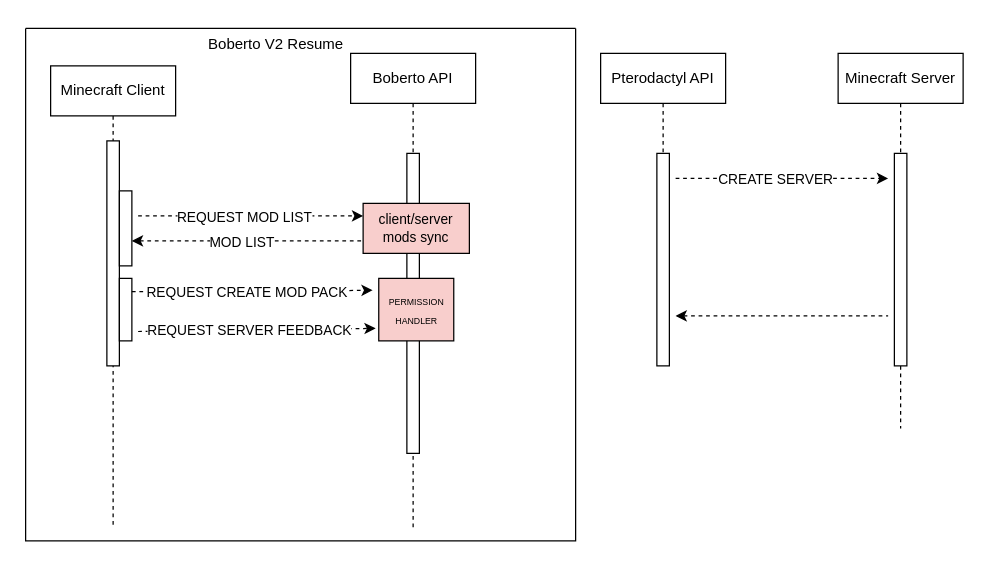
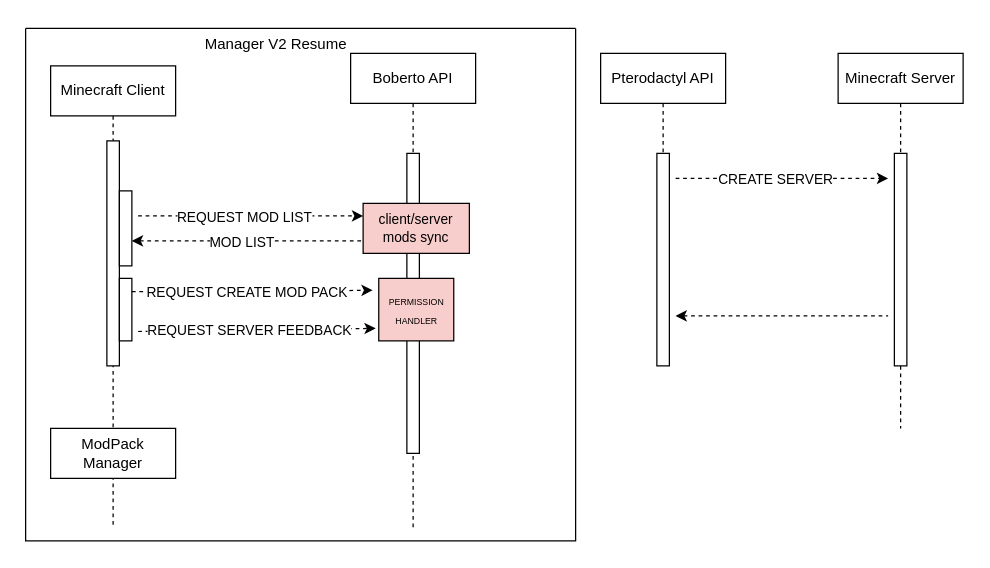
(276, 44) -> (276, 44)
none -> (113, 453)
